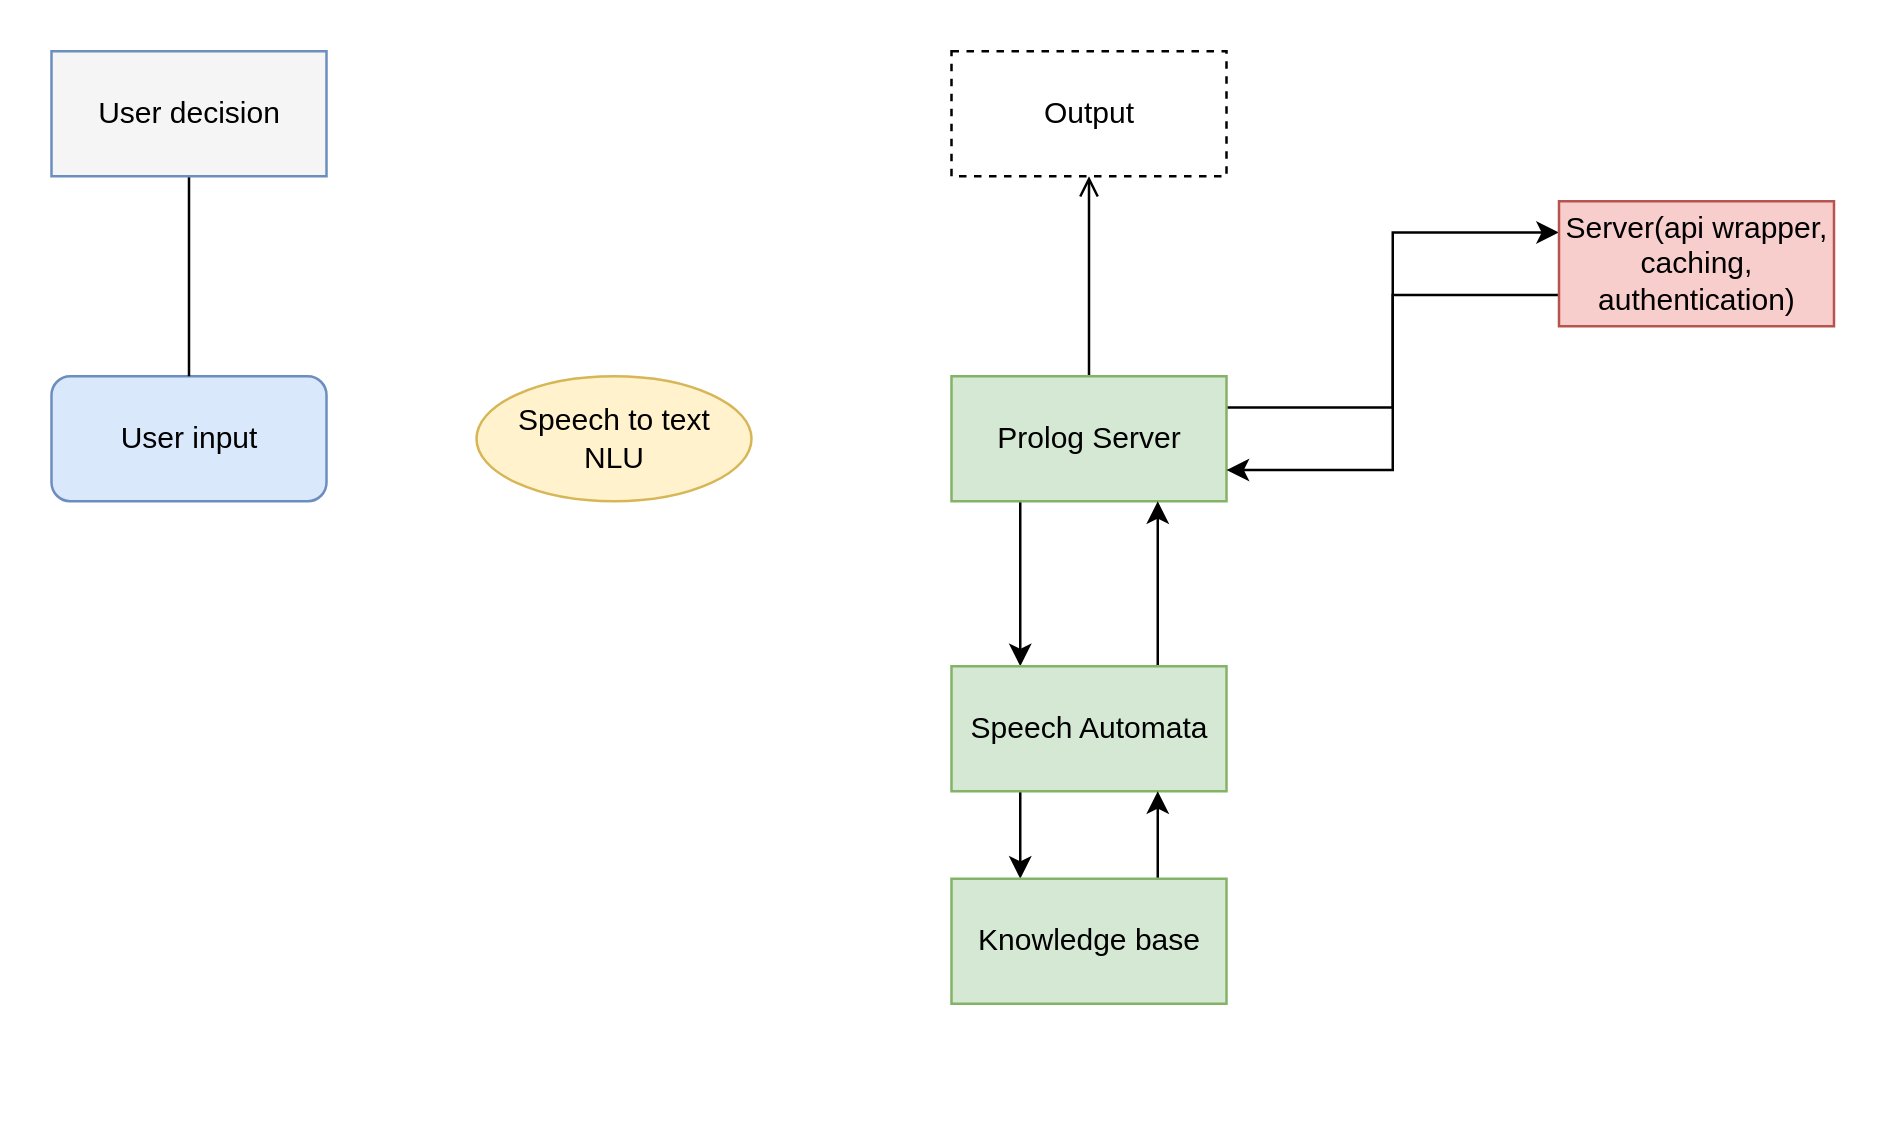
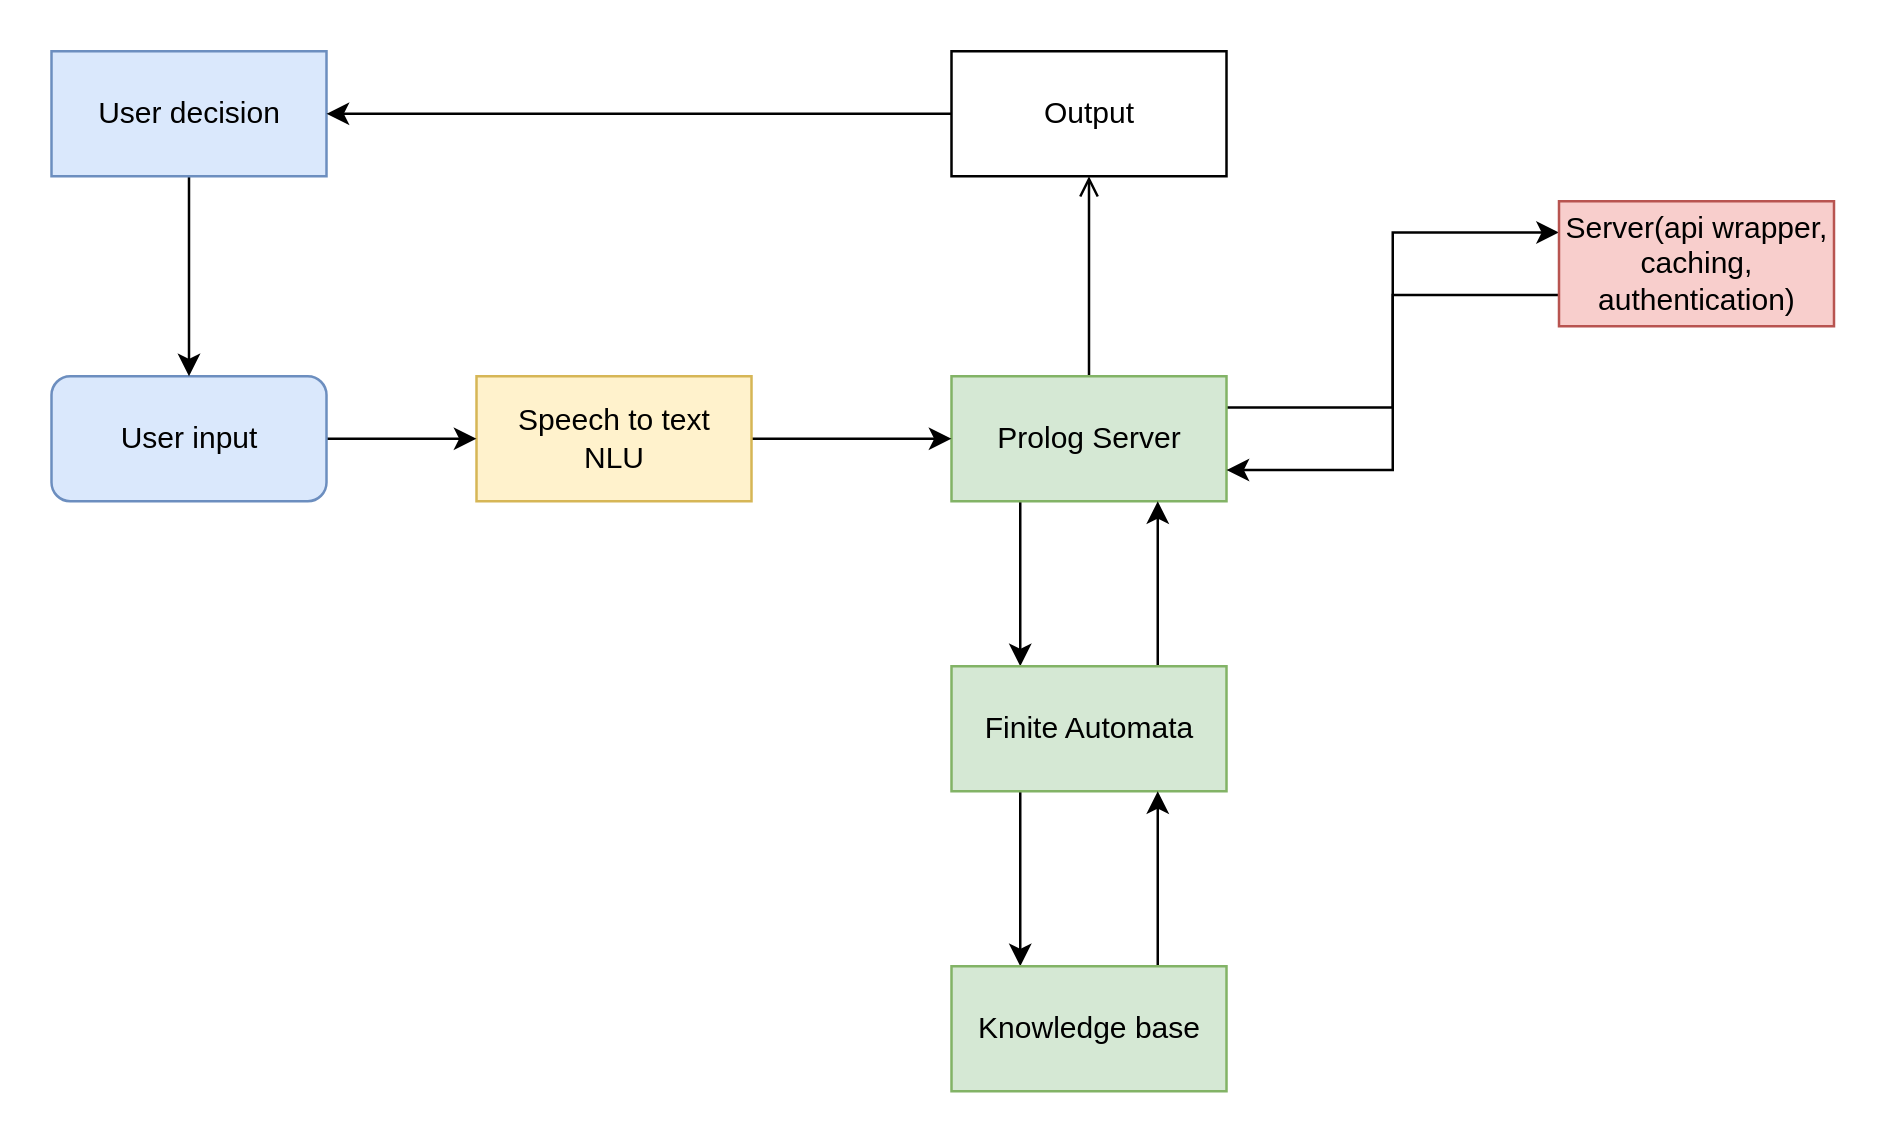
(189, 114) -> (189, 114)
none -> (647, 114)
(1089, 114) -> (1089, 114)
(189, 365) -> (189, 358)
none -> (393, 439)
(614, 439) -> (614, 439)
none -> (843, 439)
(1090, 729) -> (1090, 729)
(1089, 941) -> (1089, 1029)
